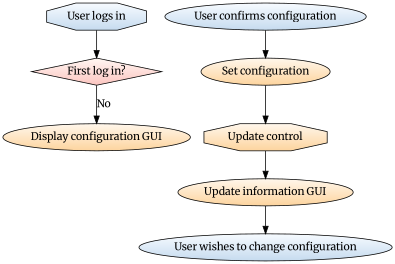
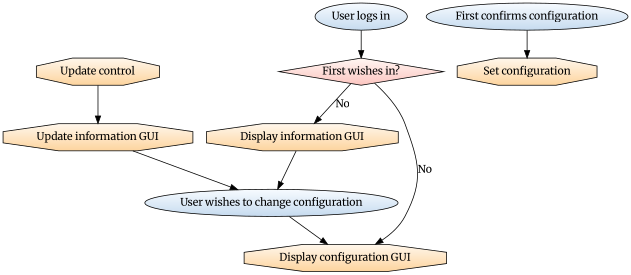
(97, 17) -> (361, 17)
(266, 17) -> (527, 17)
(97, 72) -> (361, 72)
(266, 72) -> (527, 72)
(266, 101) -> none
(97, 137) -> (345, 258)
none -> (302, 137)
(266, 192) -> (98, 137)
none -> (305, 228)
